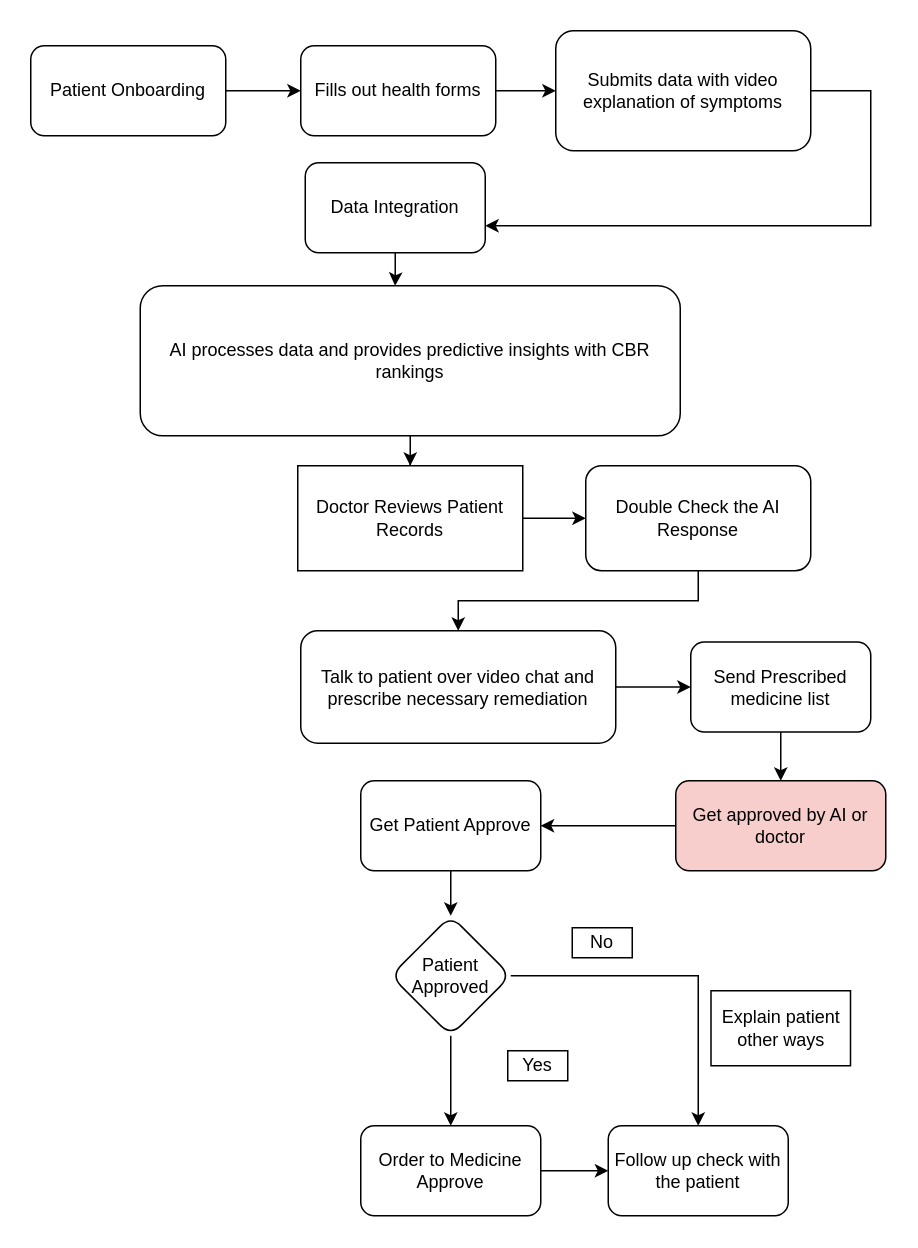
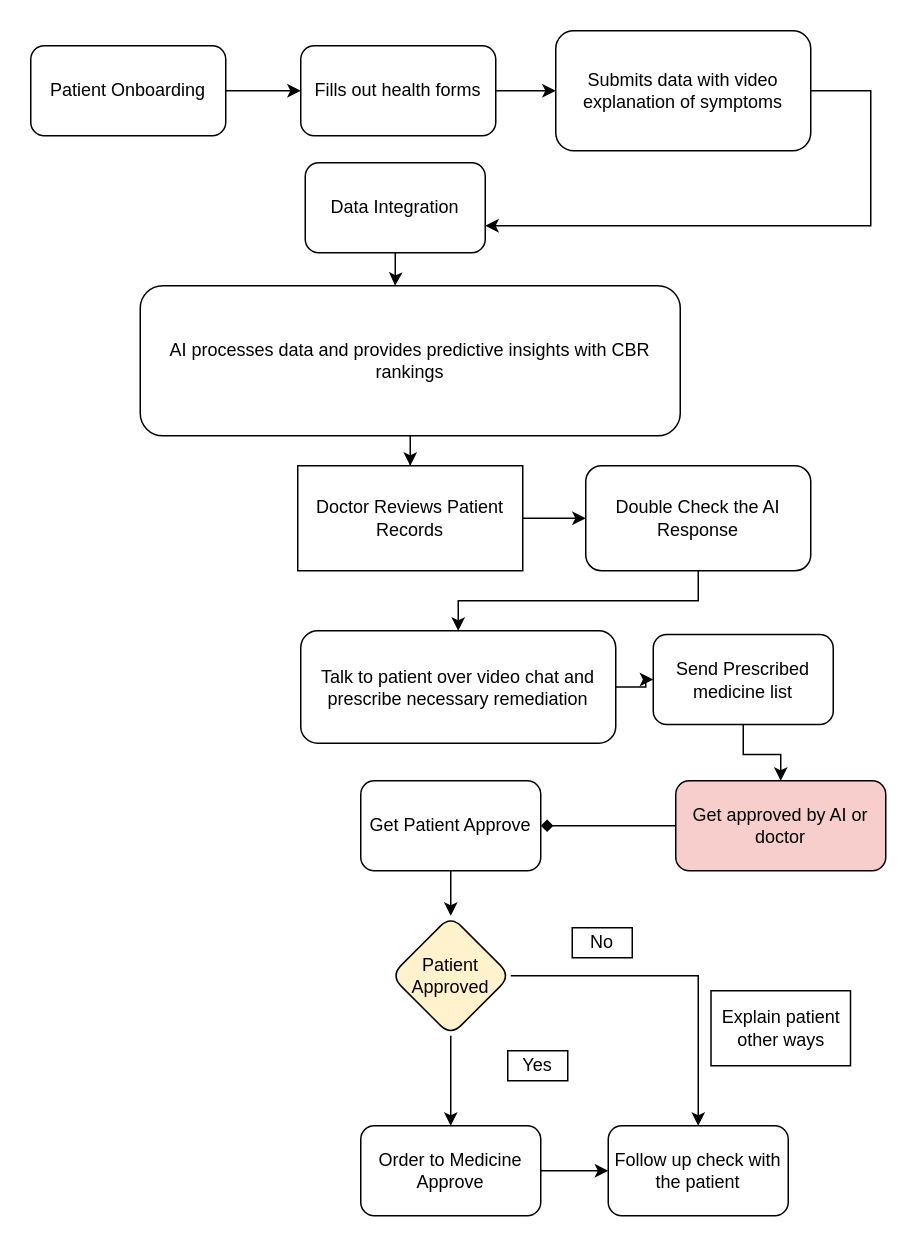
(781, 687) -> (743, 680)
(552, 826) -> (553, 826)
(451, 976) -> (451, 976)
